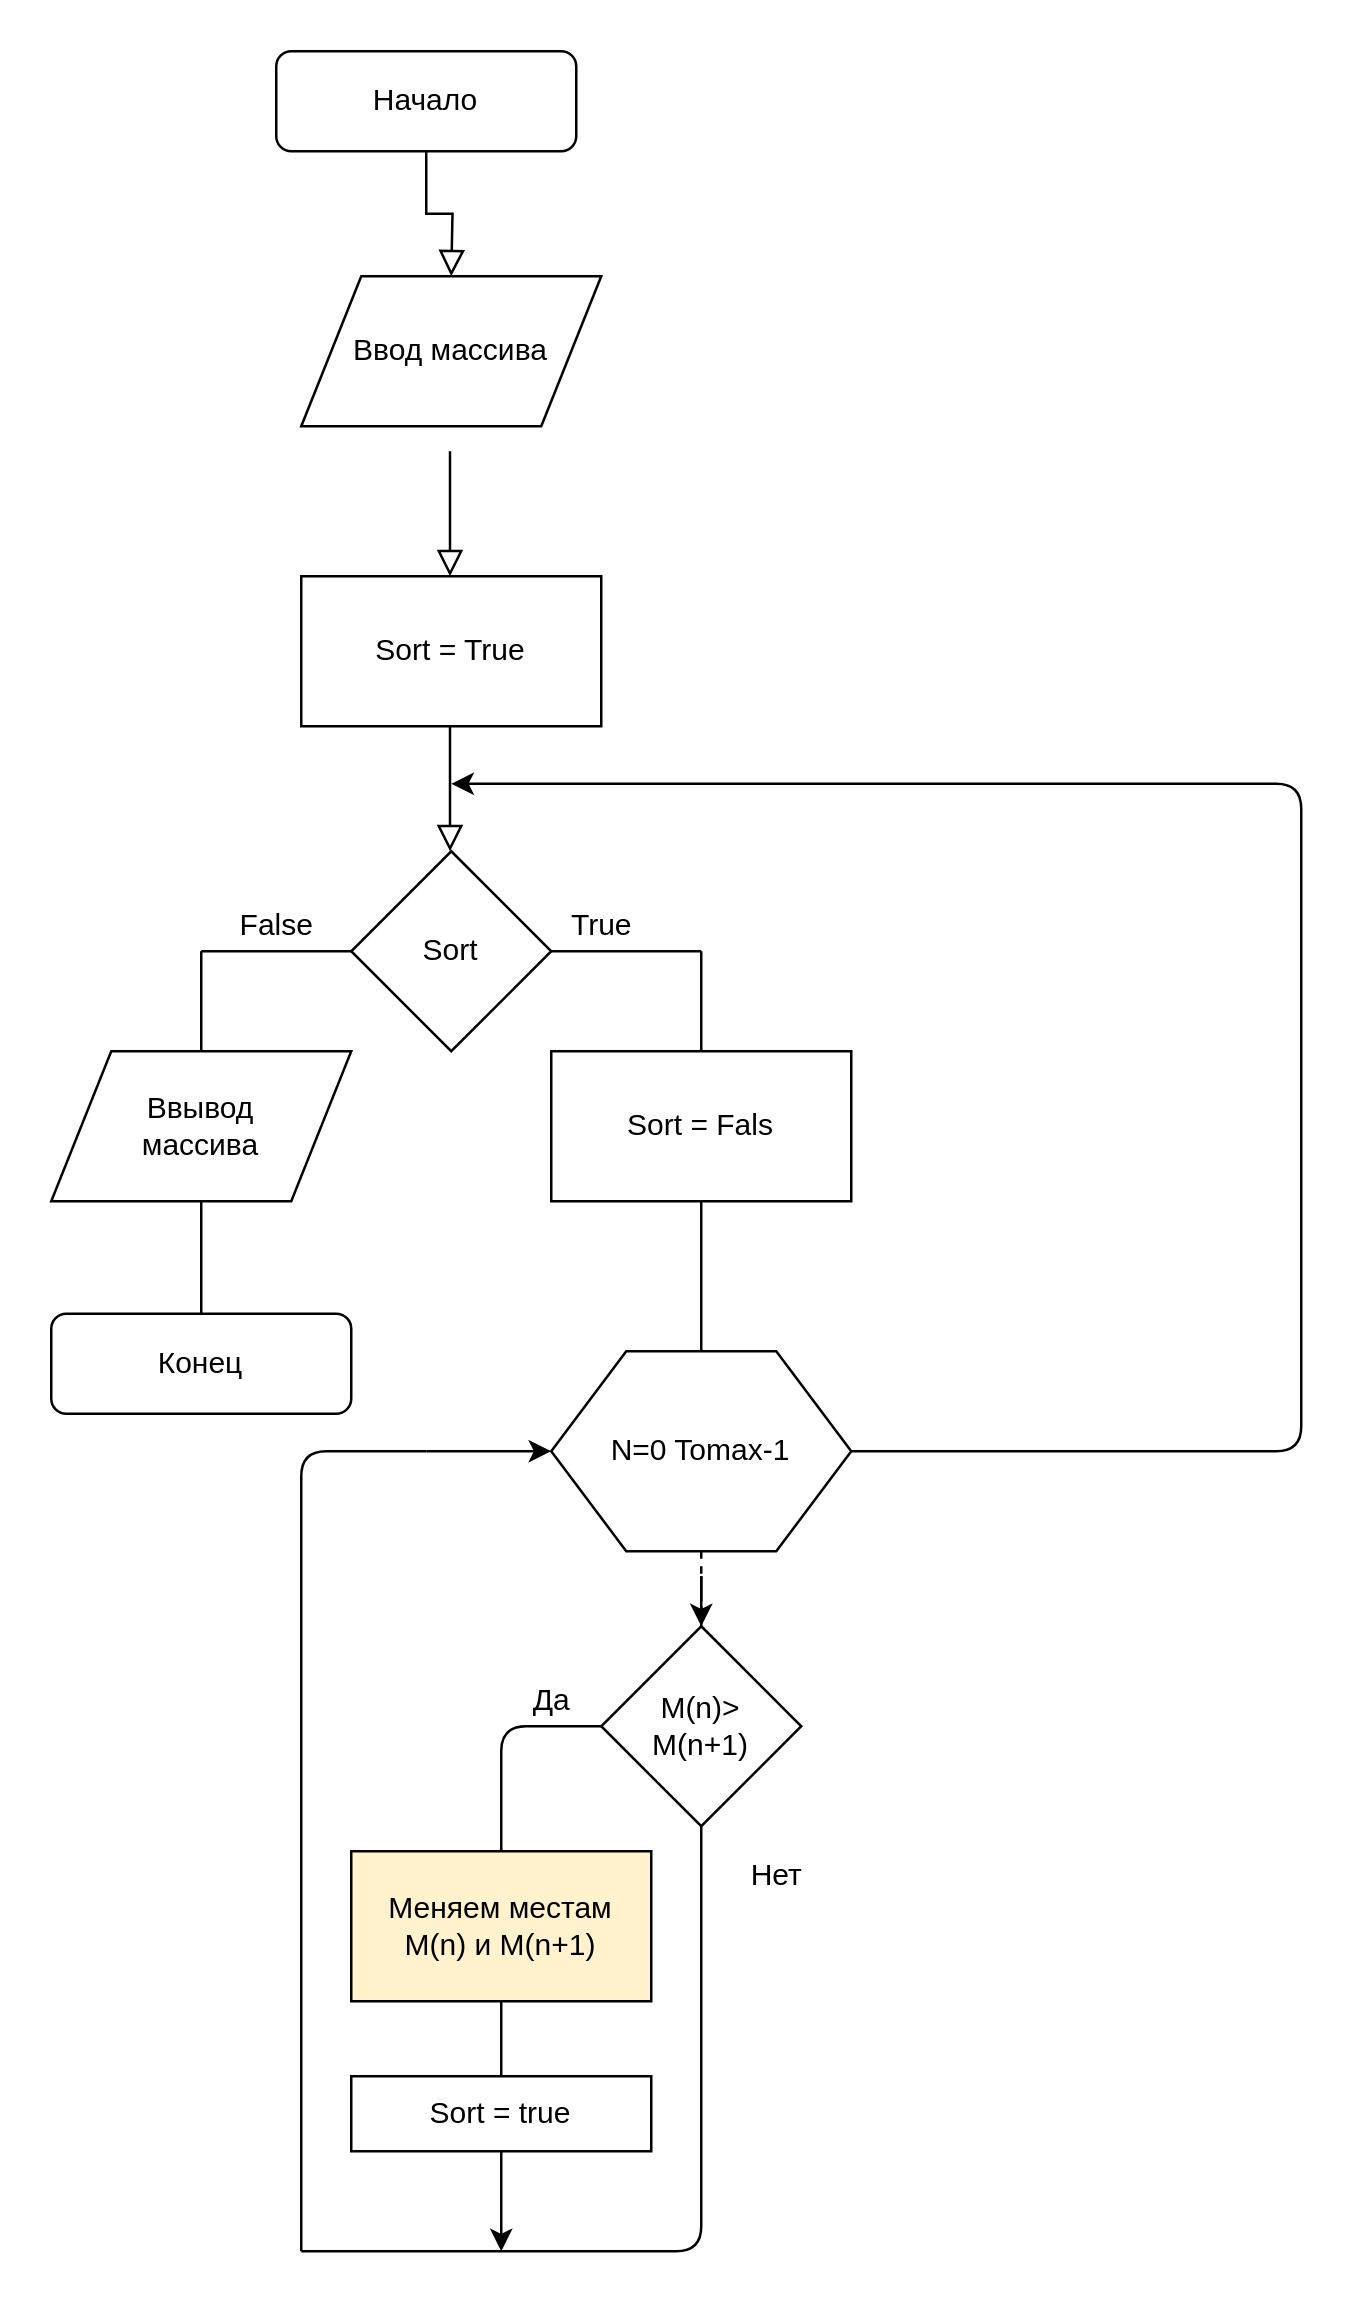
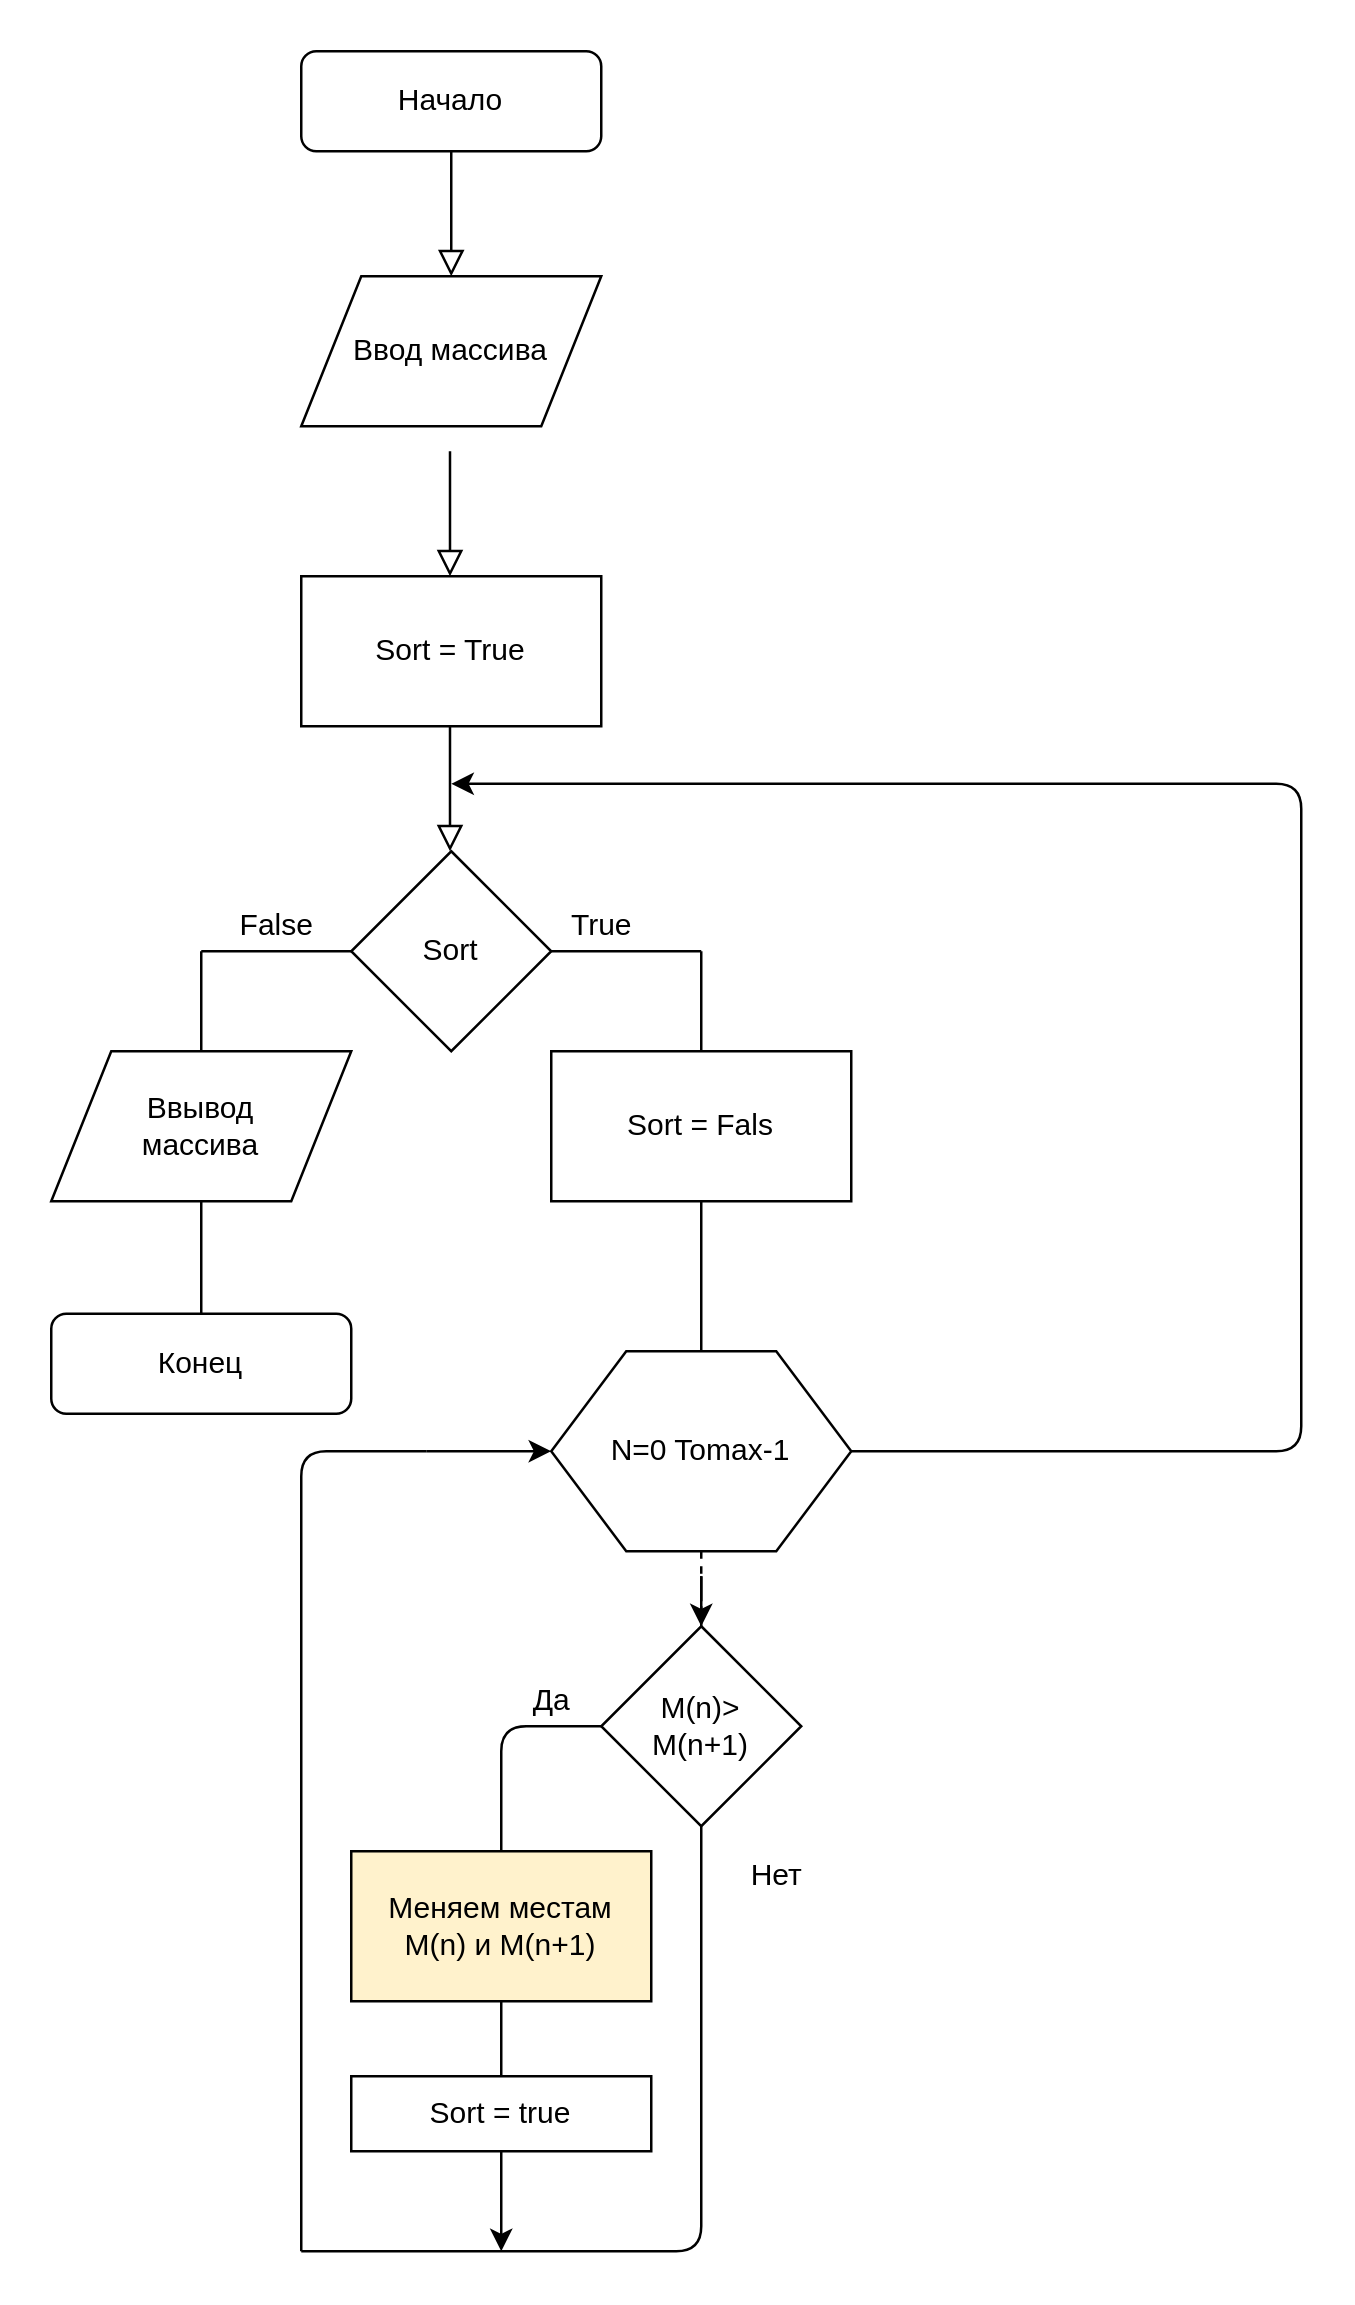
(426, 101) -> (451, 101)
